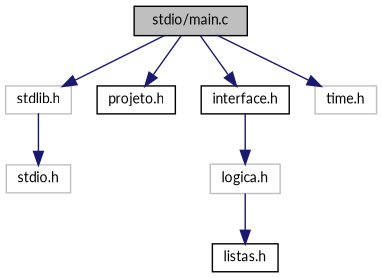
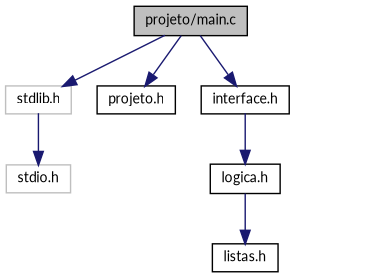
(191, 21) -> (191, 21)
(346, 100) -> none
(245, 179) -> (245, 179)
